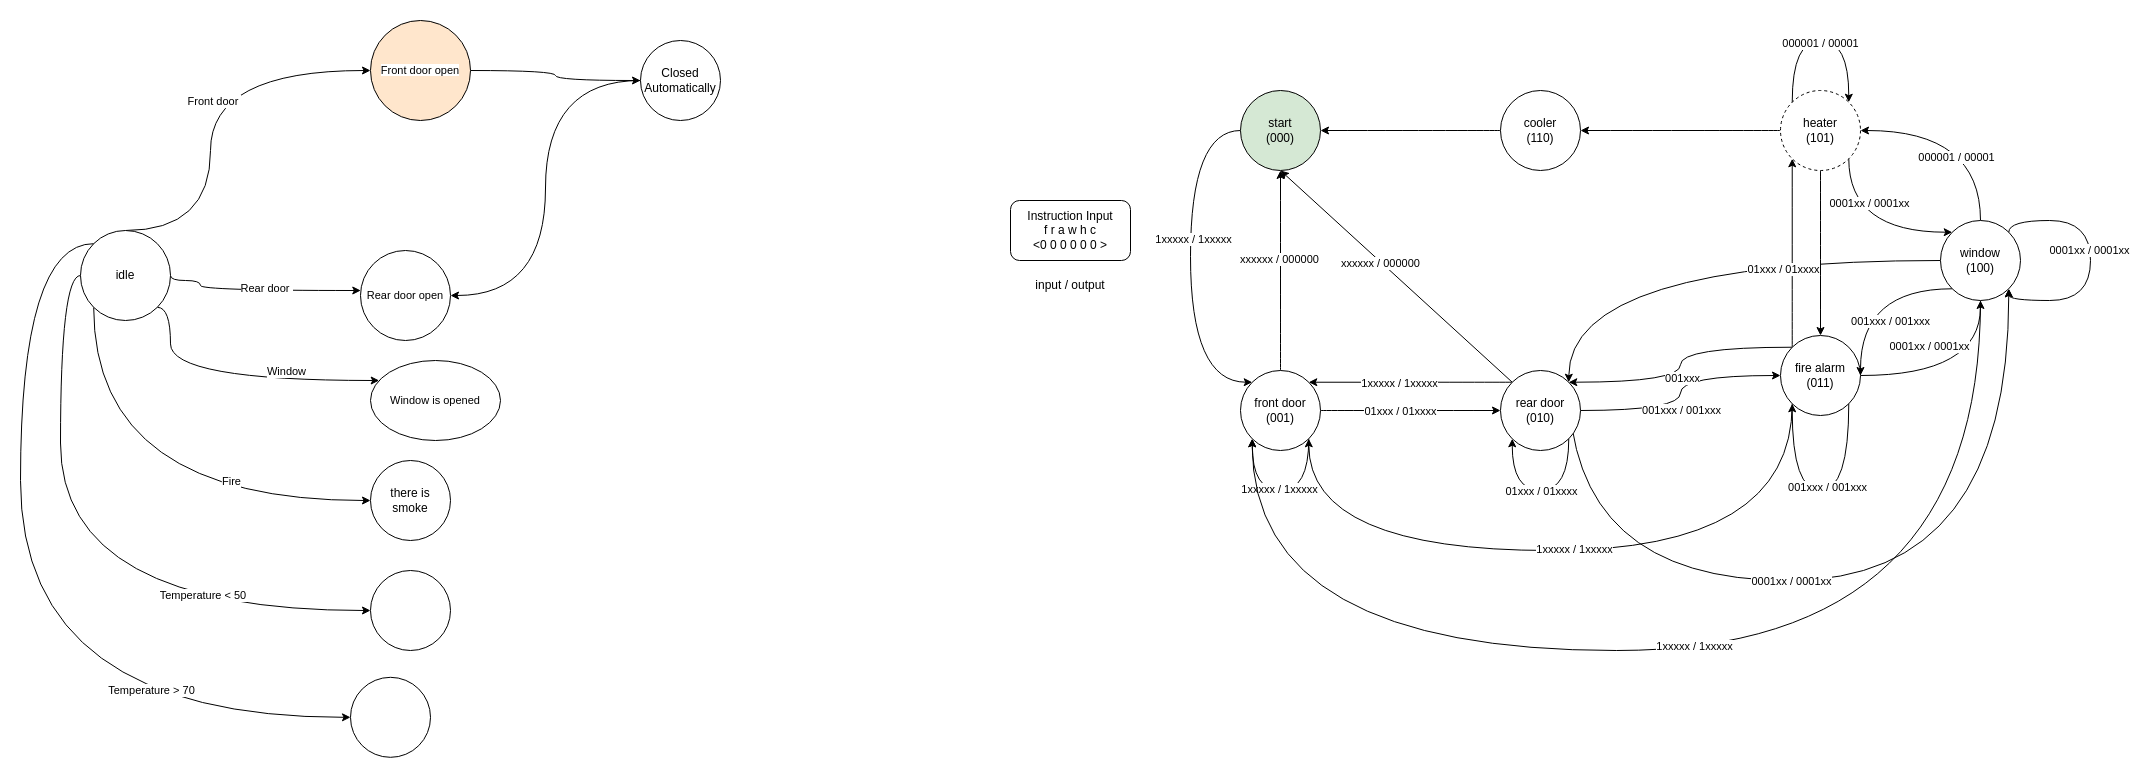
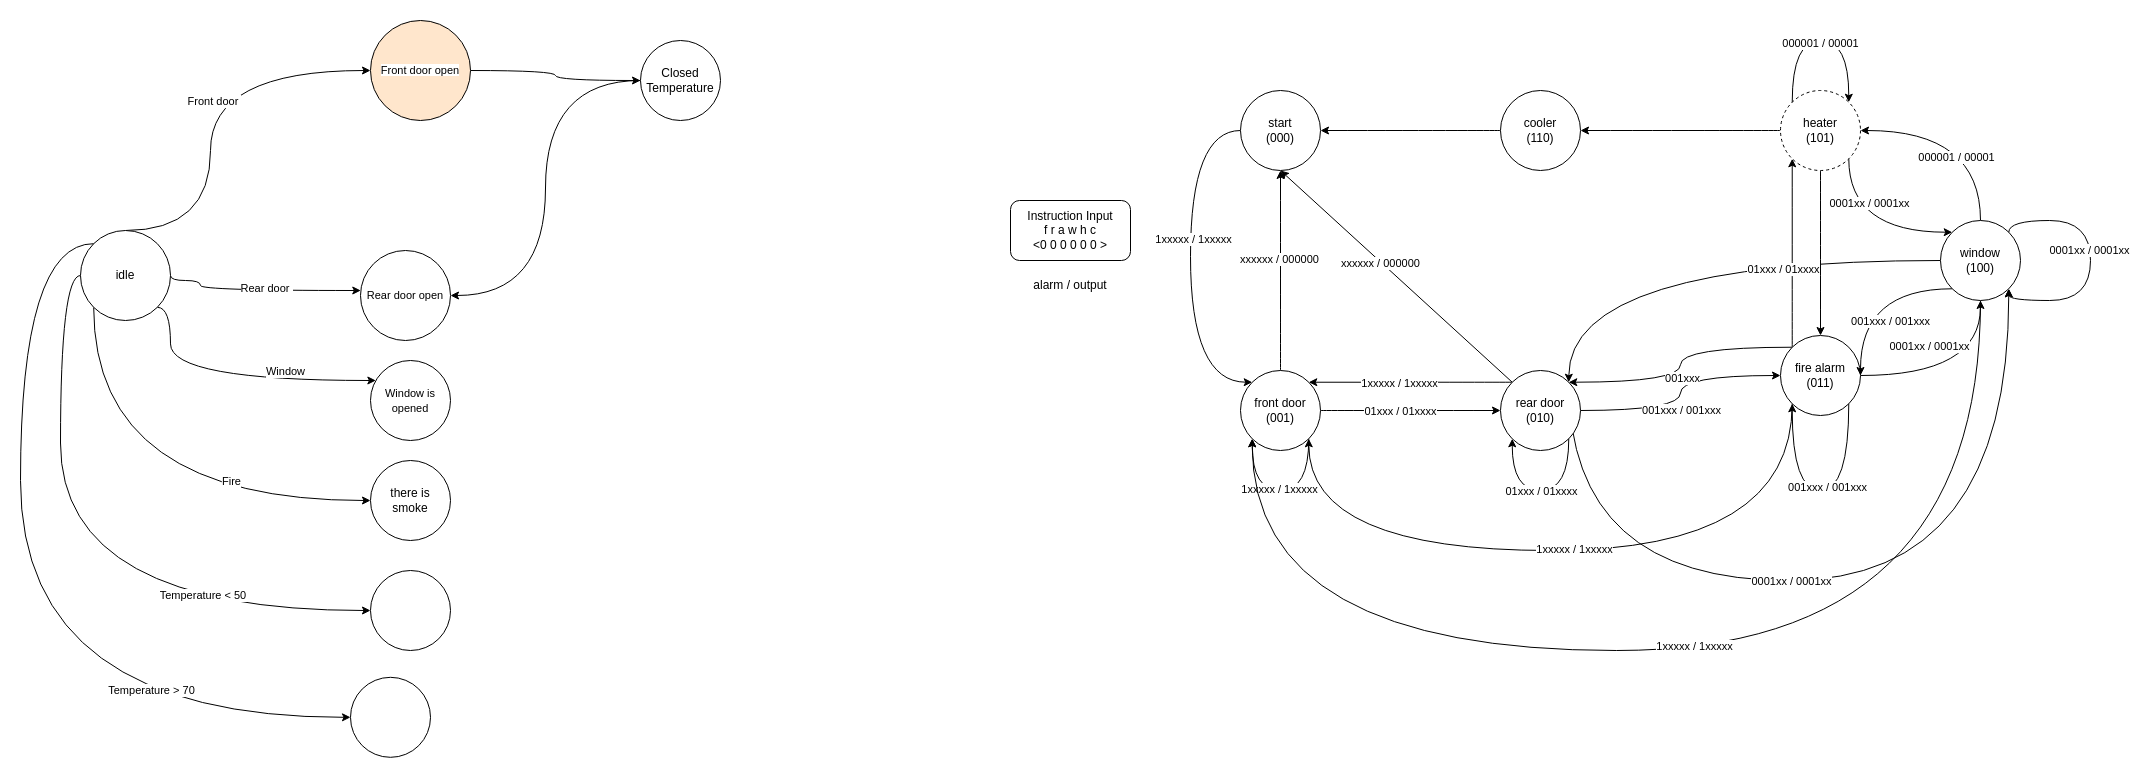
(681, 81) -> (681, 81)
(1281, 131) -> (1281, 131)
(1071, 286) -> (1071, 286)
(436, 401) -> (411, 401)
